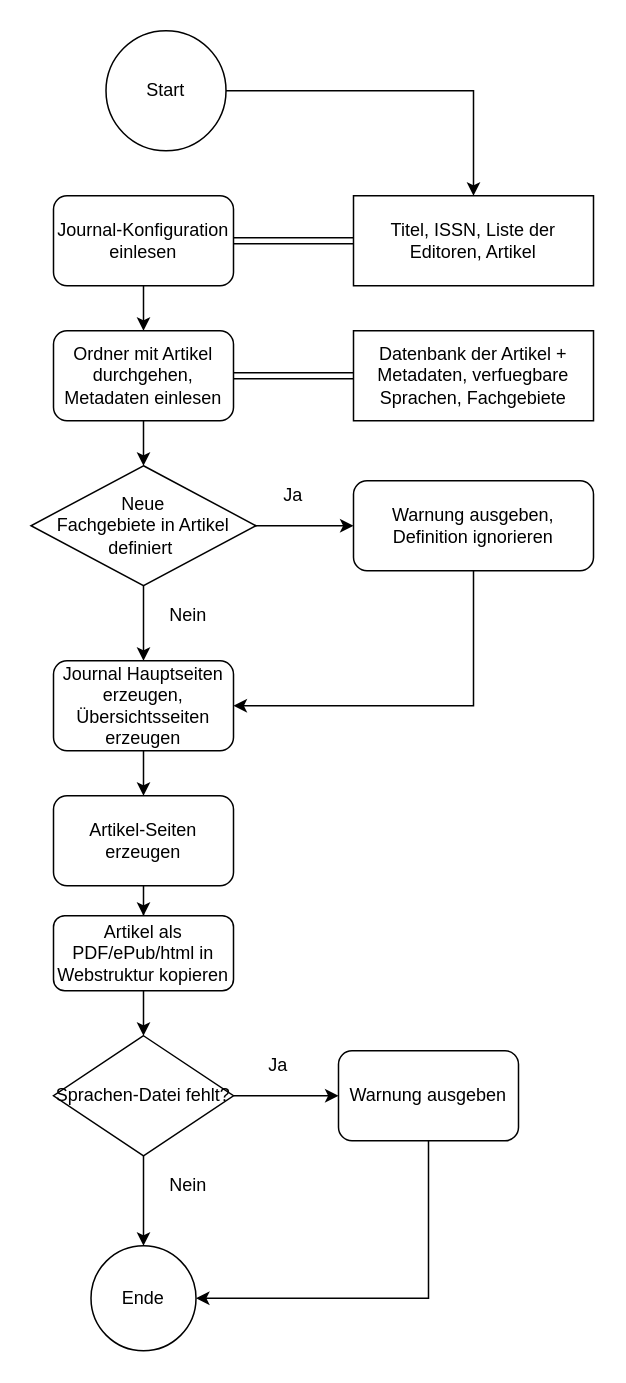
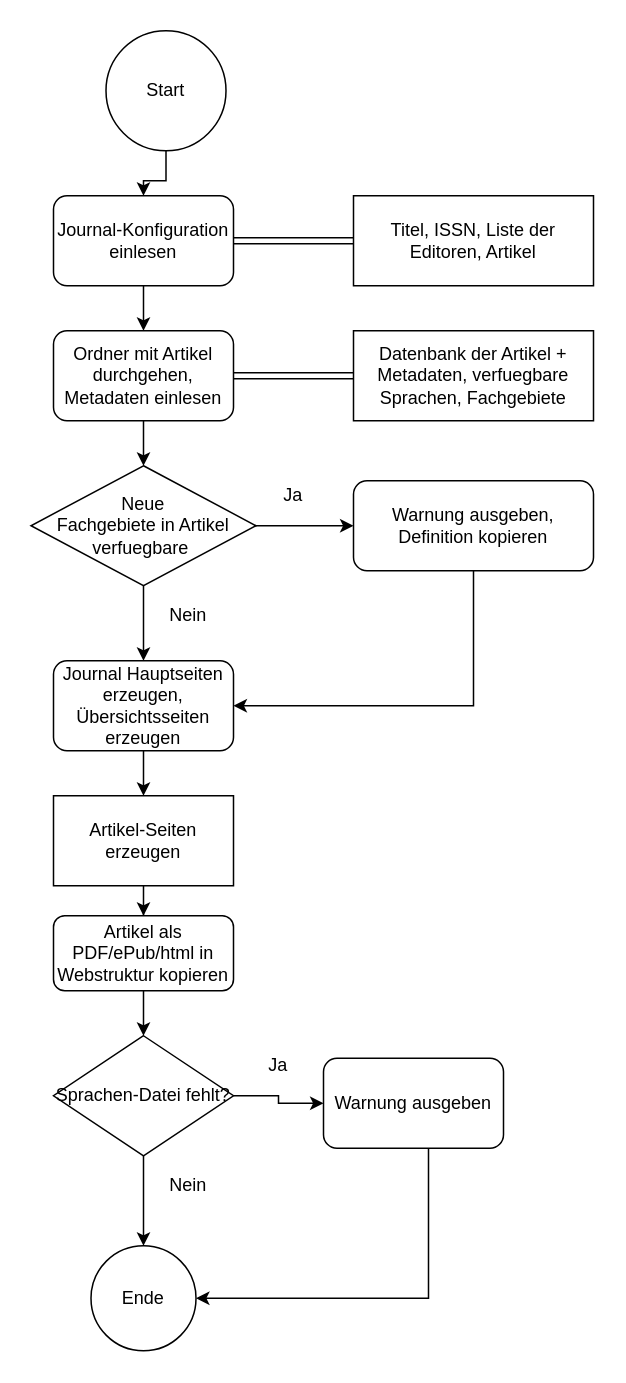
(397, 91) -> (166, 179)
(143, 526) -> (143, 526)
(473, 526) -> (473, 526)
(143, 841) -> (143, 841)
(428, 1096) -> (413, 1103)
